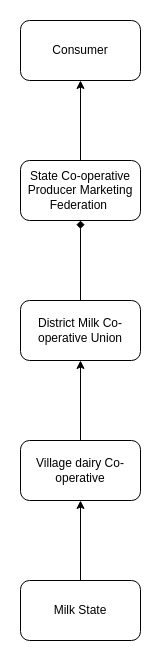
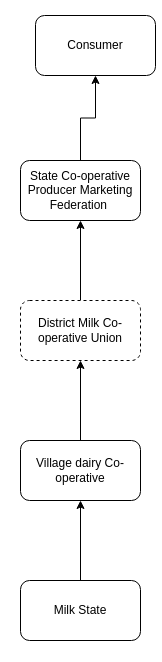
(81, 51) -> (96, 46)
(81, 229) -> (81, 228)
(81, 331) -> (81, 331)
